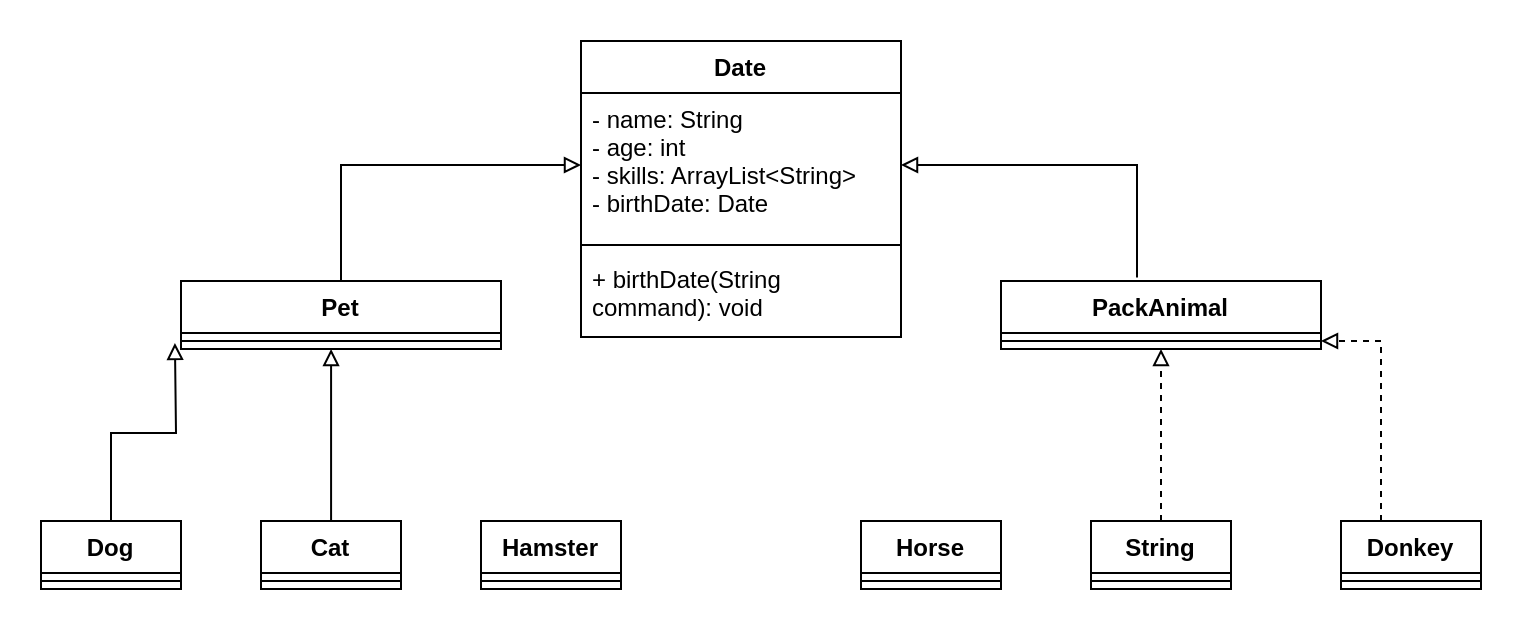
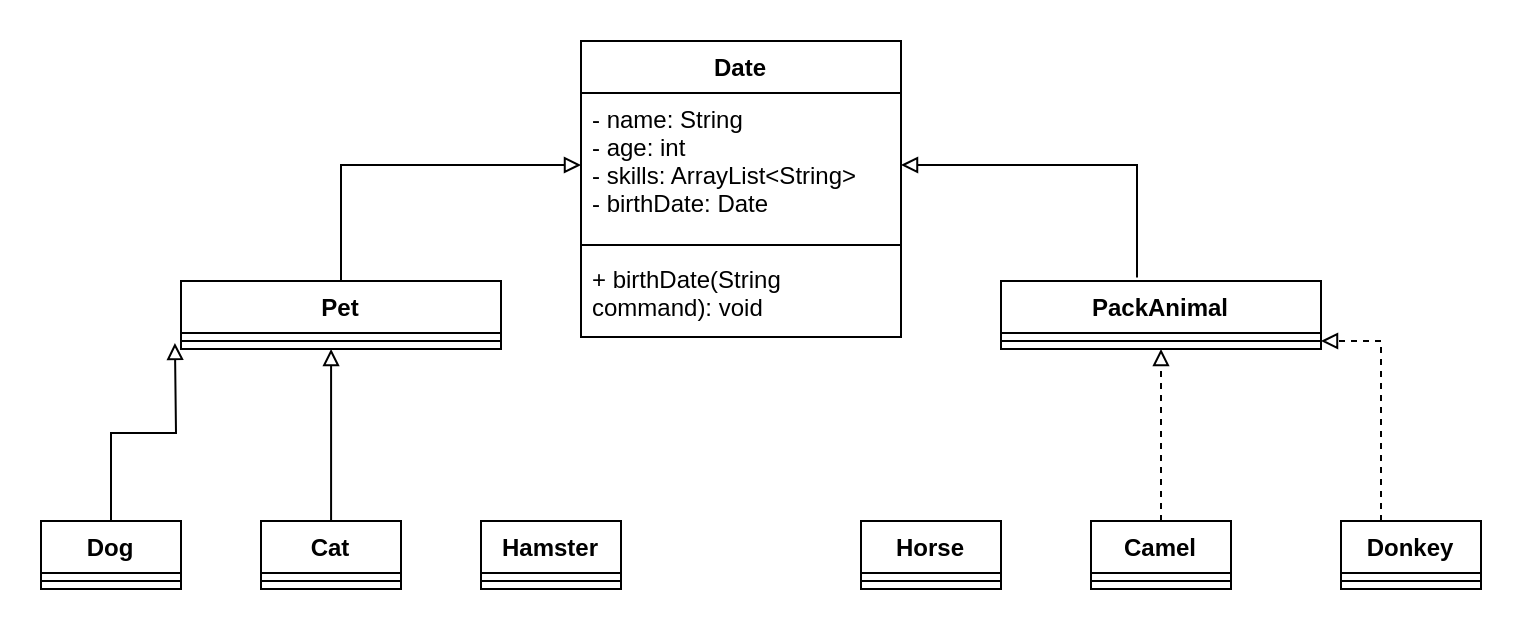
(1160, 548) -> (1160, 548)
